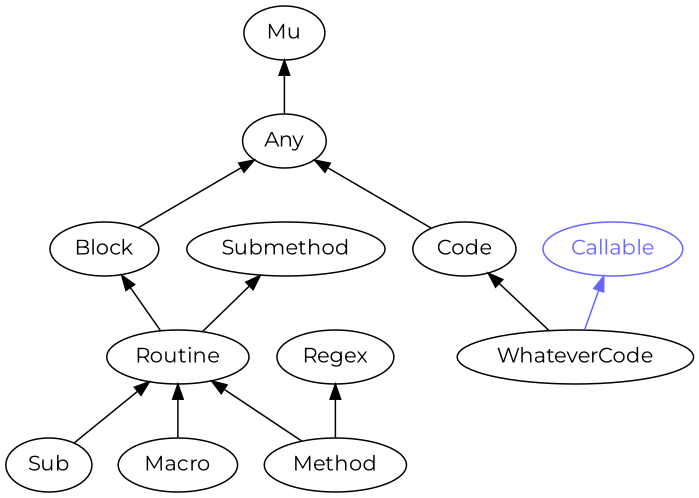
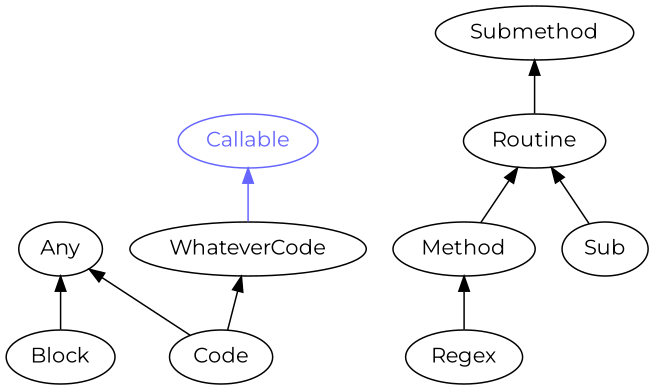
(284, 33) -> none
(524, 307) -> (233, 311)
(145, 309) -> none
(335, 418) -> (464, 310)
(178, 465) -> none
